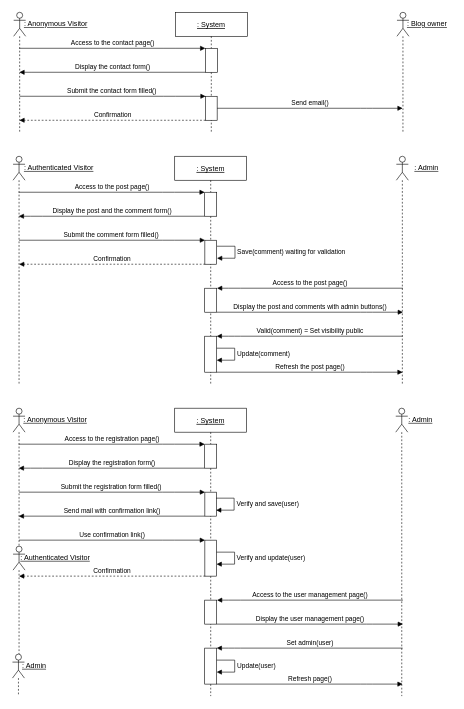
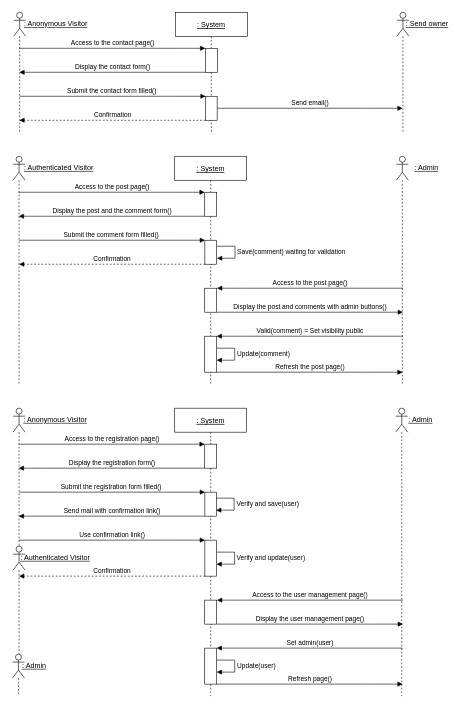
(427, 24) -> (427, 24)
